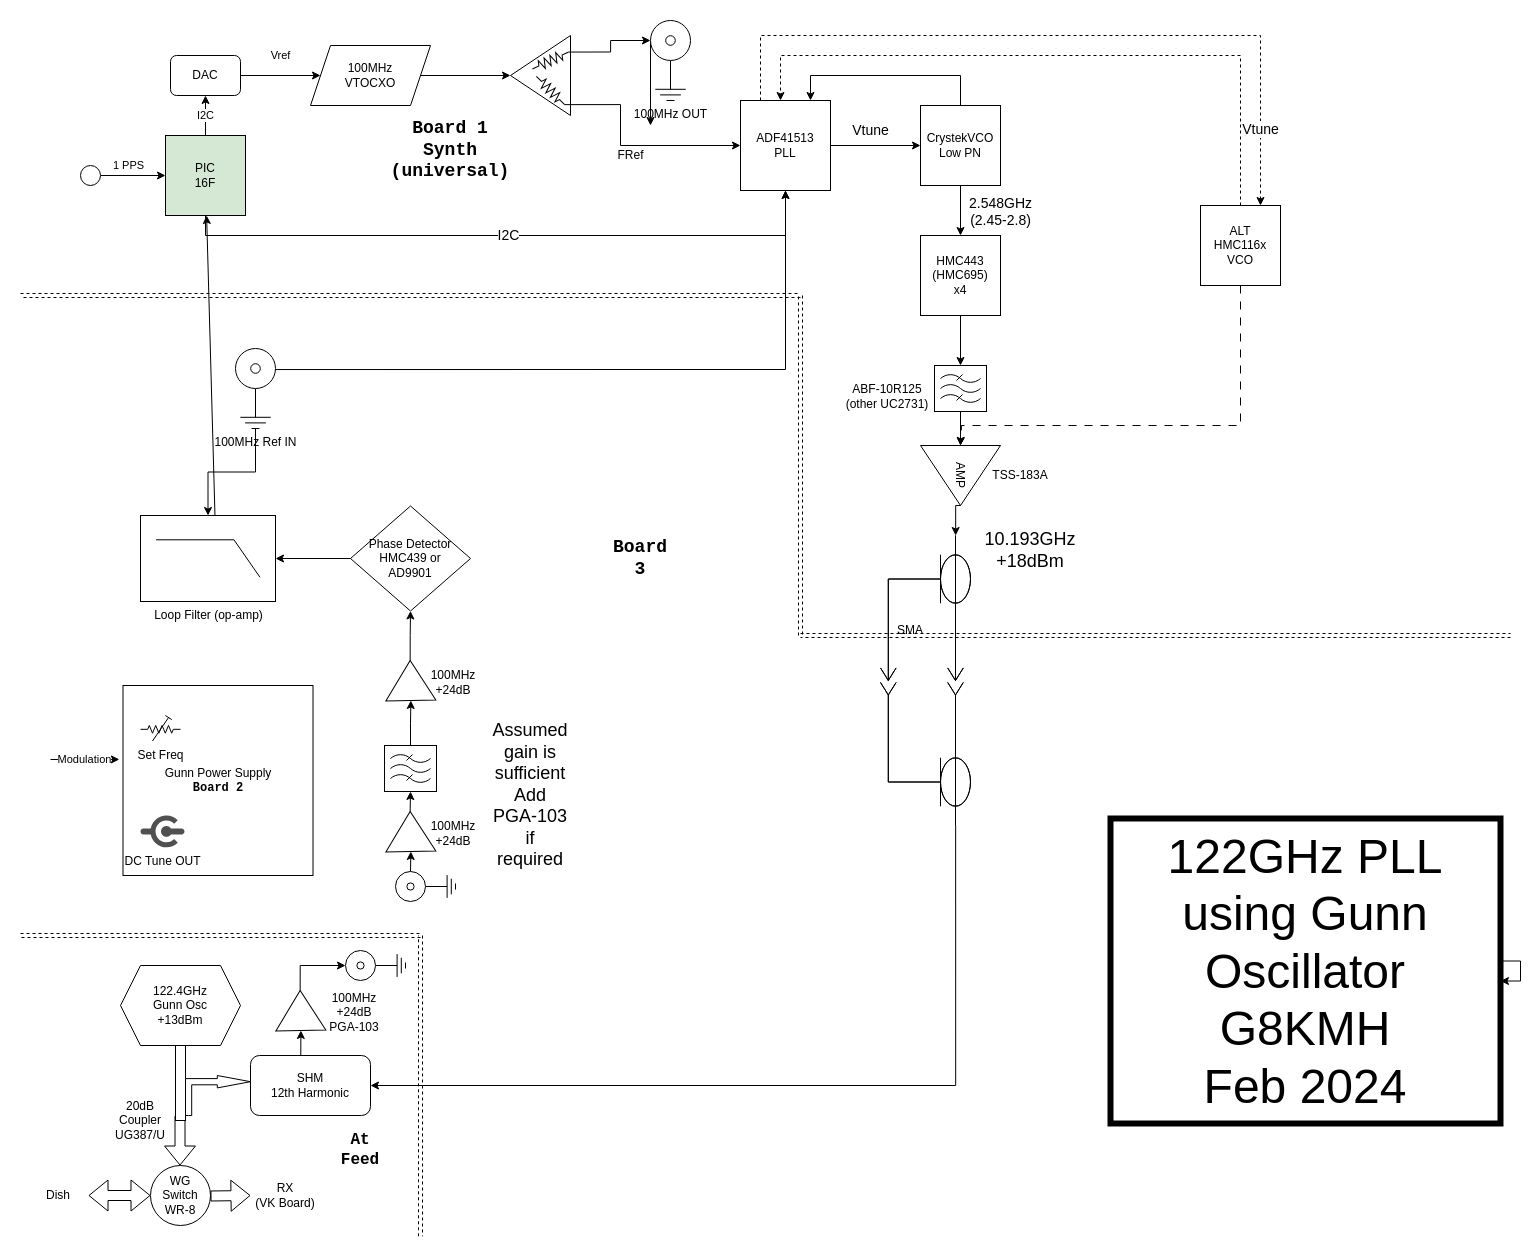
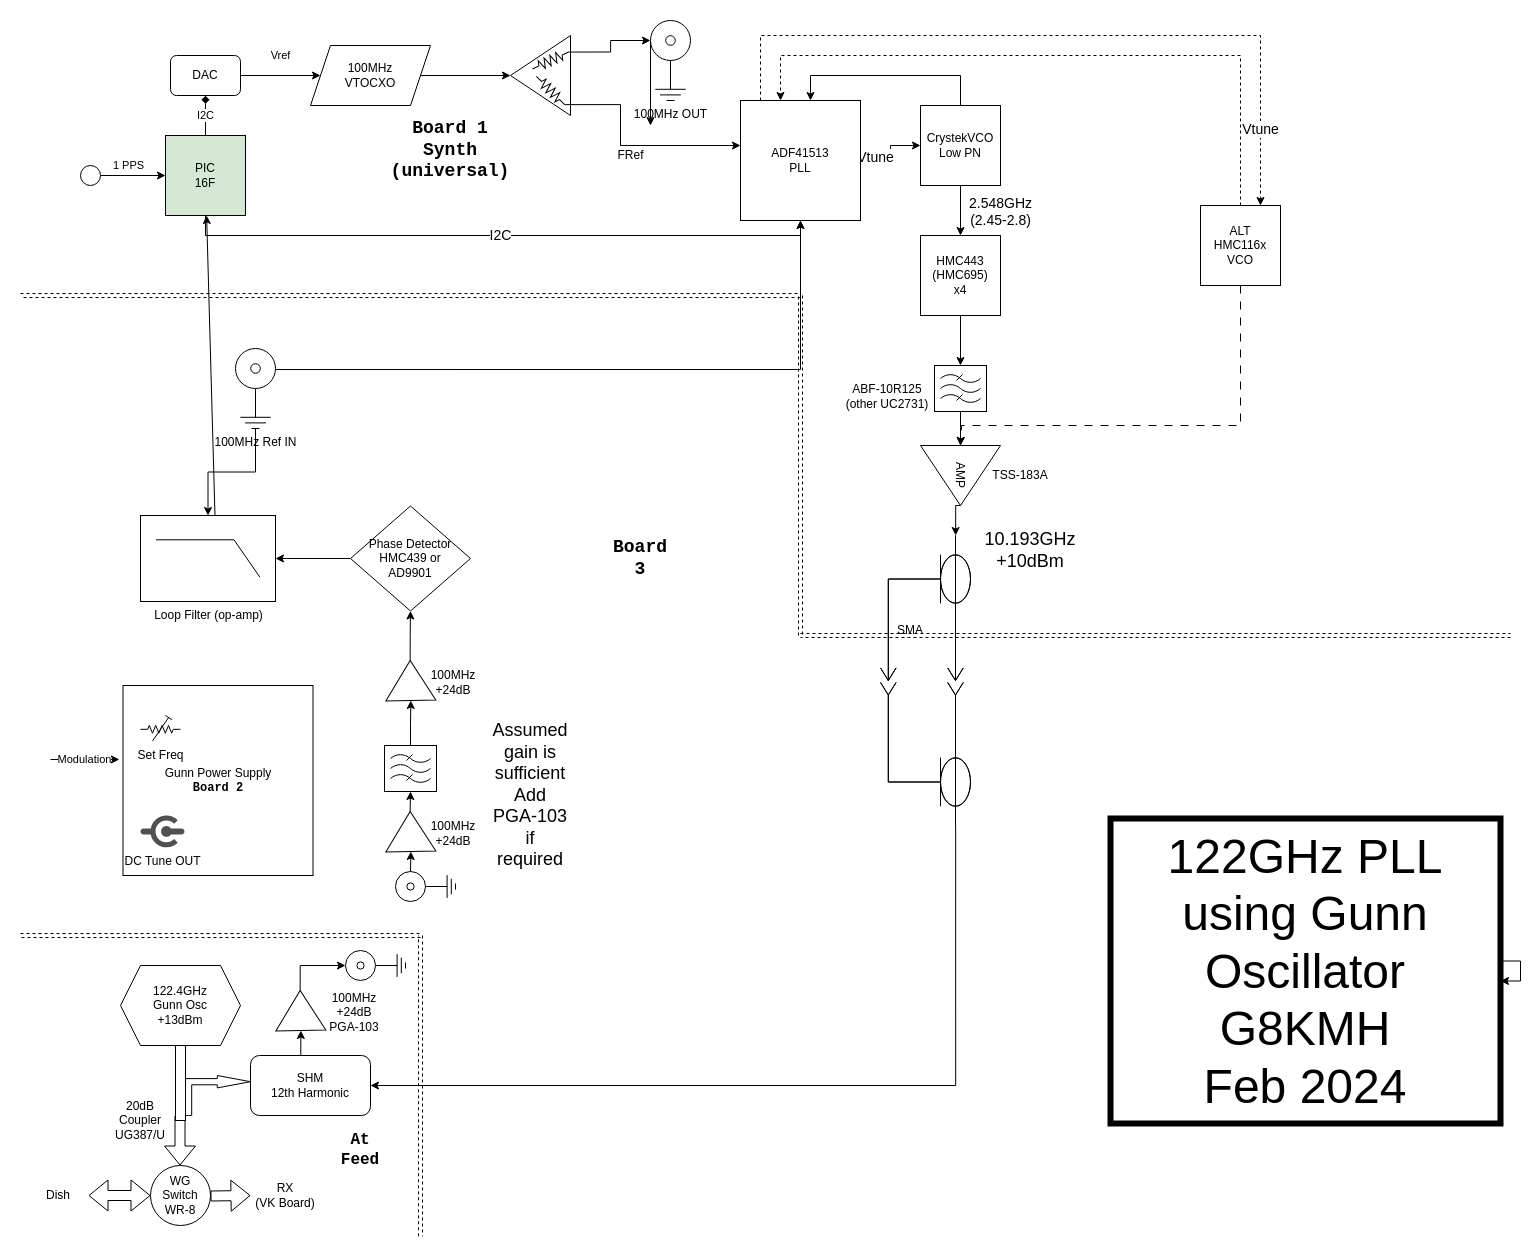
(206, 104) -> (206, 104)
(786, 146) -> (801, 161)
(1031, 551) -> (1031, 551)
